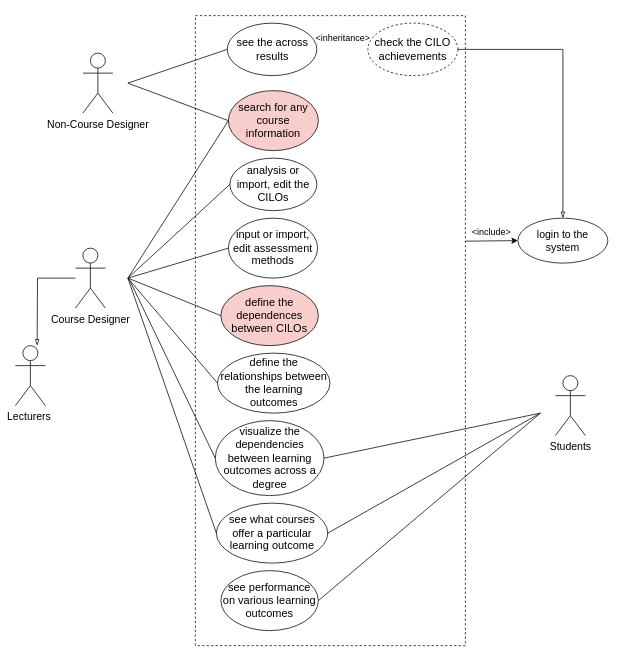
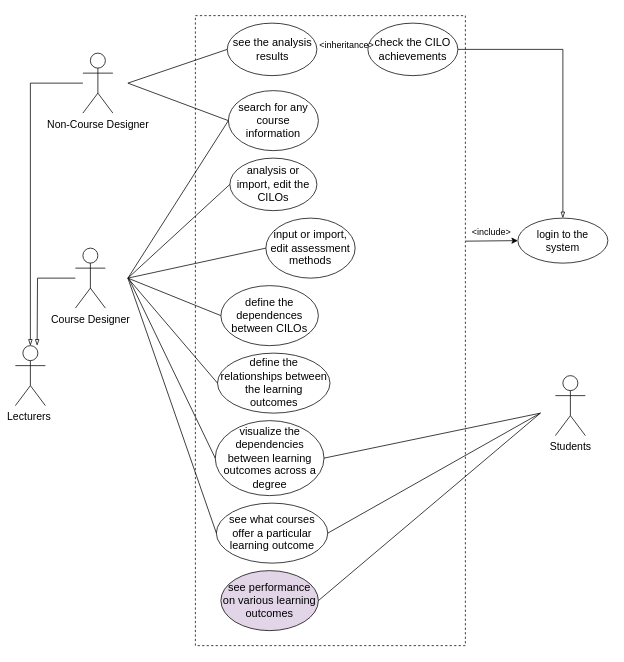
(343, 38) -> (347, 45)
(273, 49) -> (273, 49)
(413, 49) -> (413, 49)
(273, 120) -> (273, 120)
none -> (30, 185)
(273, 248) -> (311, 248)
(270, 315) -> (270, 315)
(270, 600) -> (270, 600)
